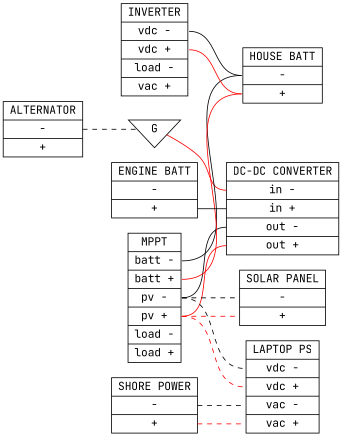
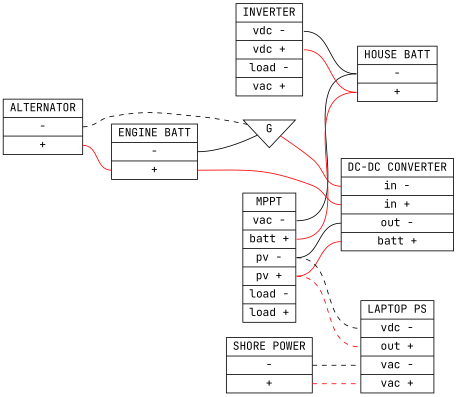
none -> (228, 147)
none -> (97, 158)
(209, 209) -> (274, 174)
(283, 245) -> (397, 241)
(155, 261) -> (269, 220)
(283, 298) -> none
(283, 387) -> (397, 346)
